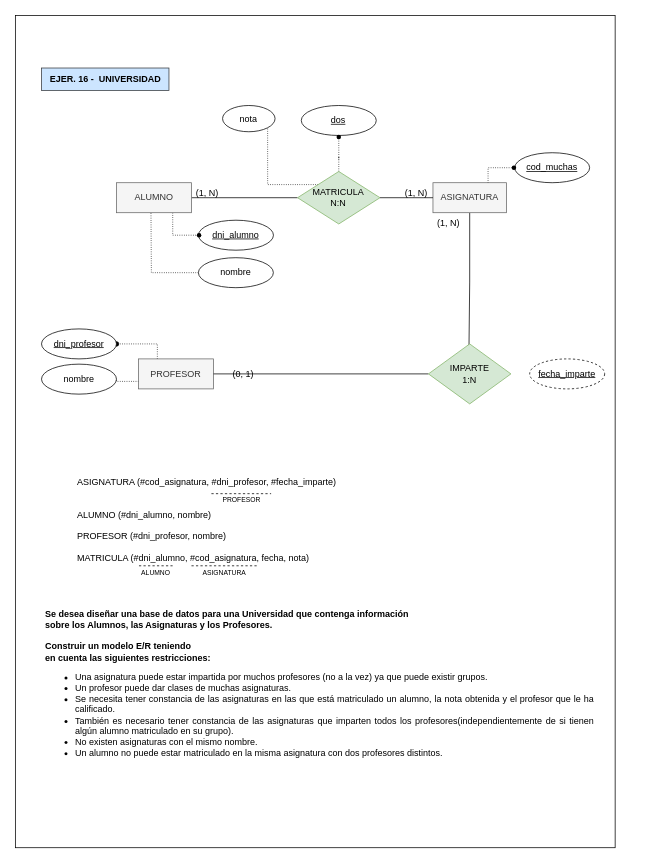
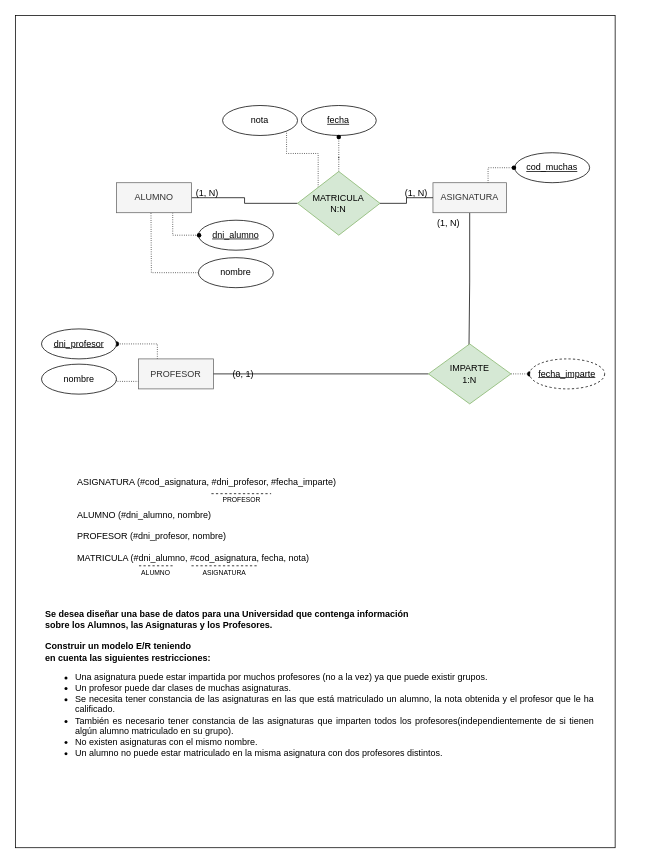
(105, 79) -> none
(249, 119) -> (260, 120)
(339, 120) -> (339, 120)
(339, 198) -> (339, 203)
none -> (526, 374)
